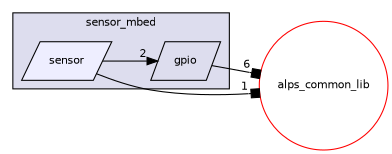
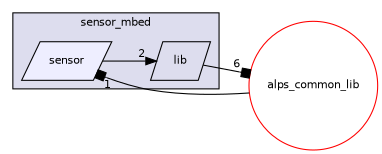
(186, 61) -> (181, 61)
(171, 93) -> (177, 93)
